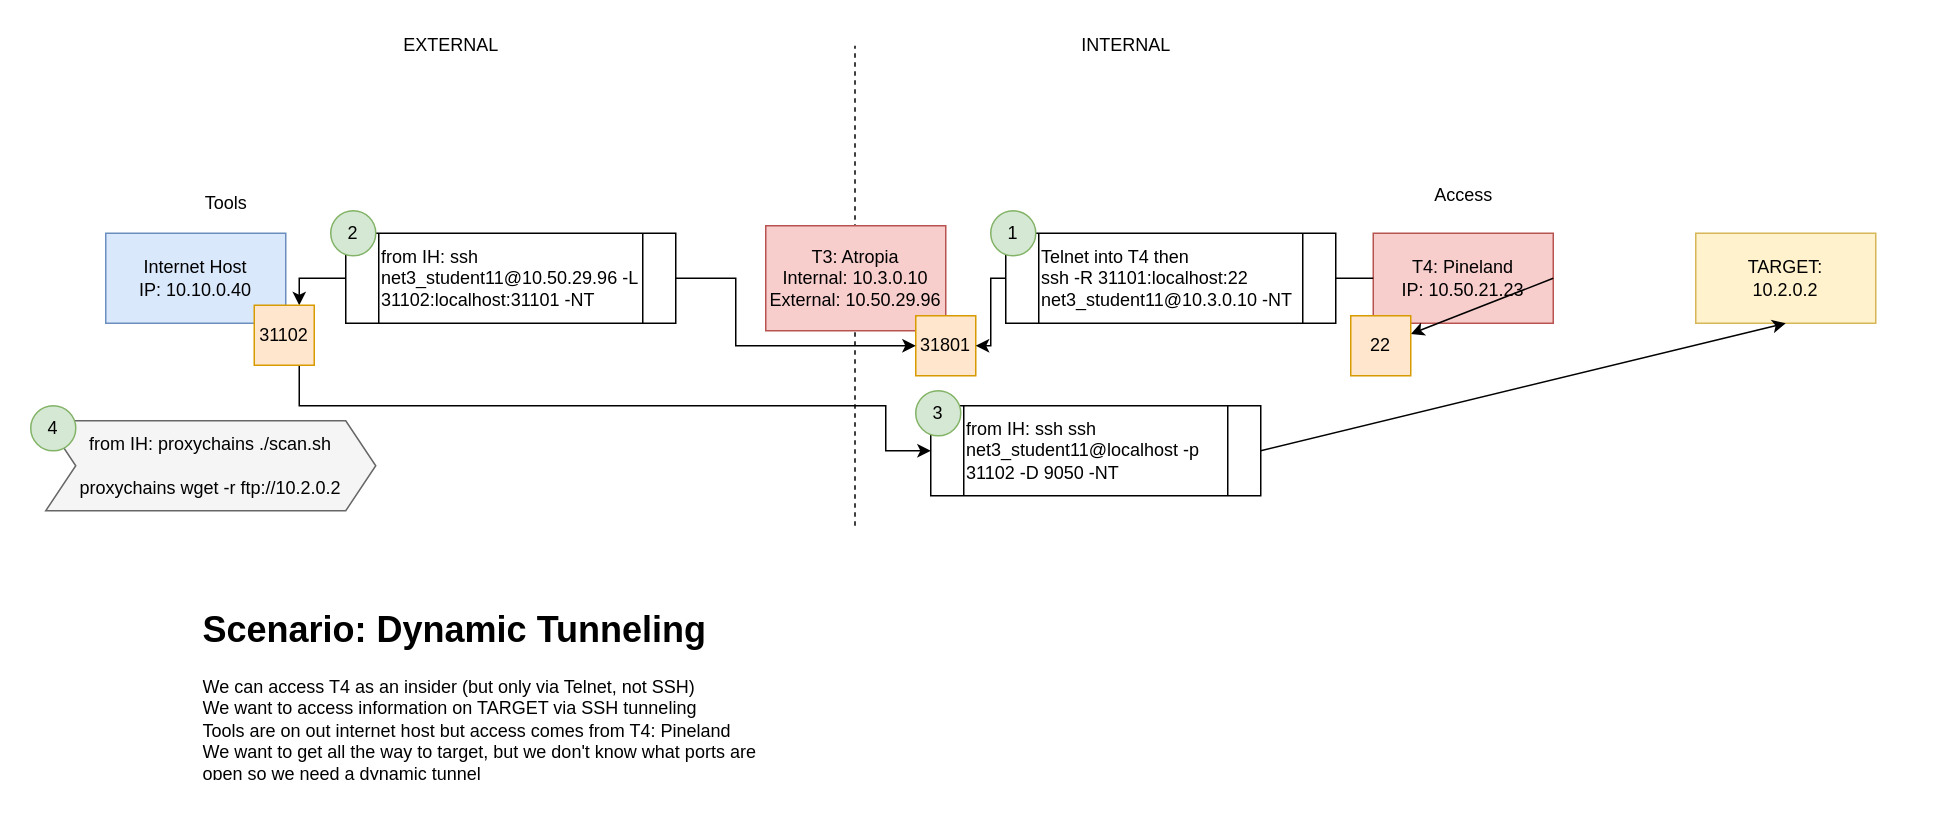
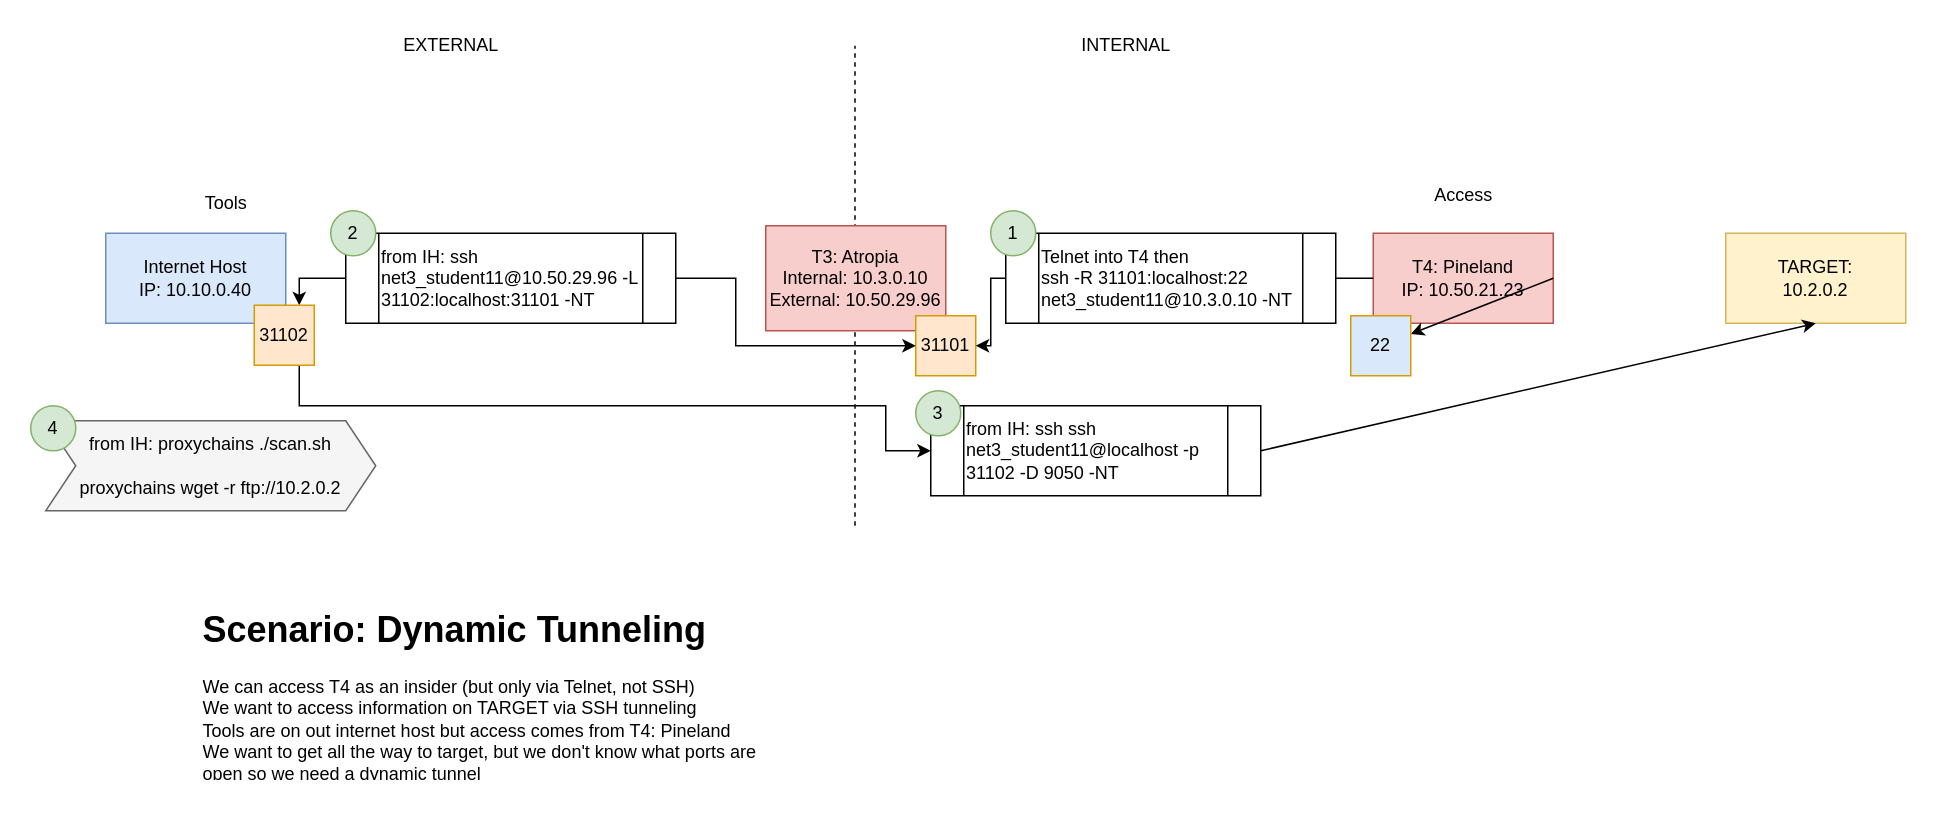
(1786, 278) -> (1816, 278)
(946, 346) -> (946, 346)
(1381, 346) -> (1381, 346)
